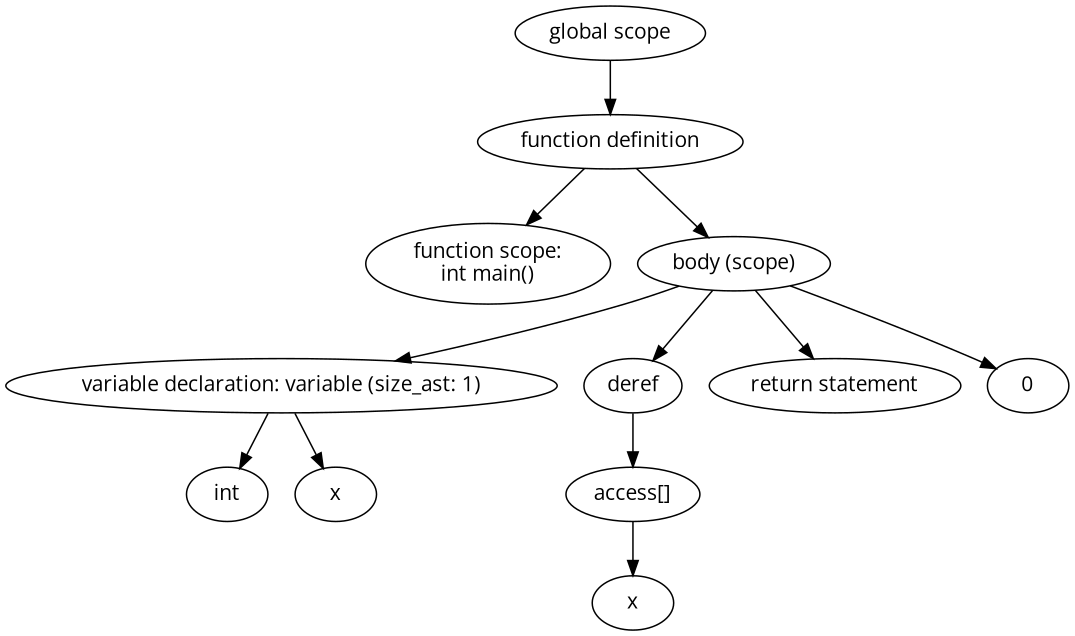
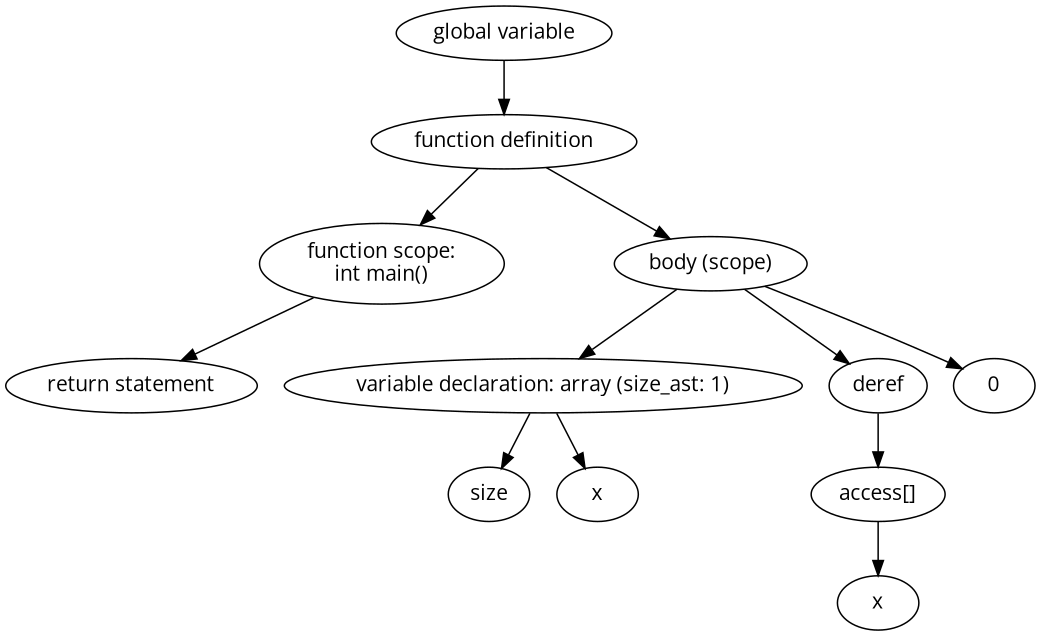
(610, 33) -> (504, 33)
(779, 319) -> (254, 326)
(282, 386) -> (543, 386)
(227, 494) -> (489, 494)
